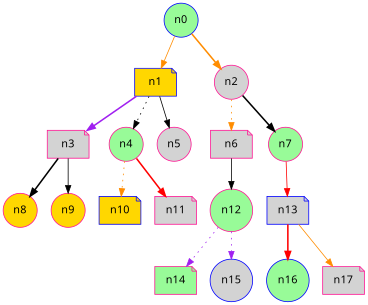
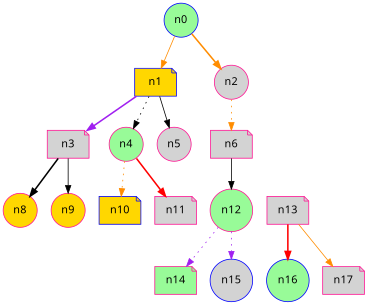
(286, 144) -> none
(288, 210) -> (288, 210)
